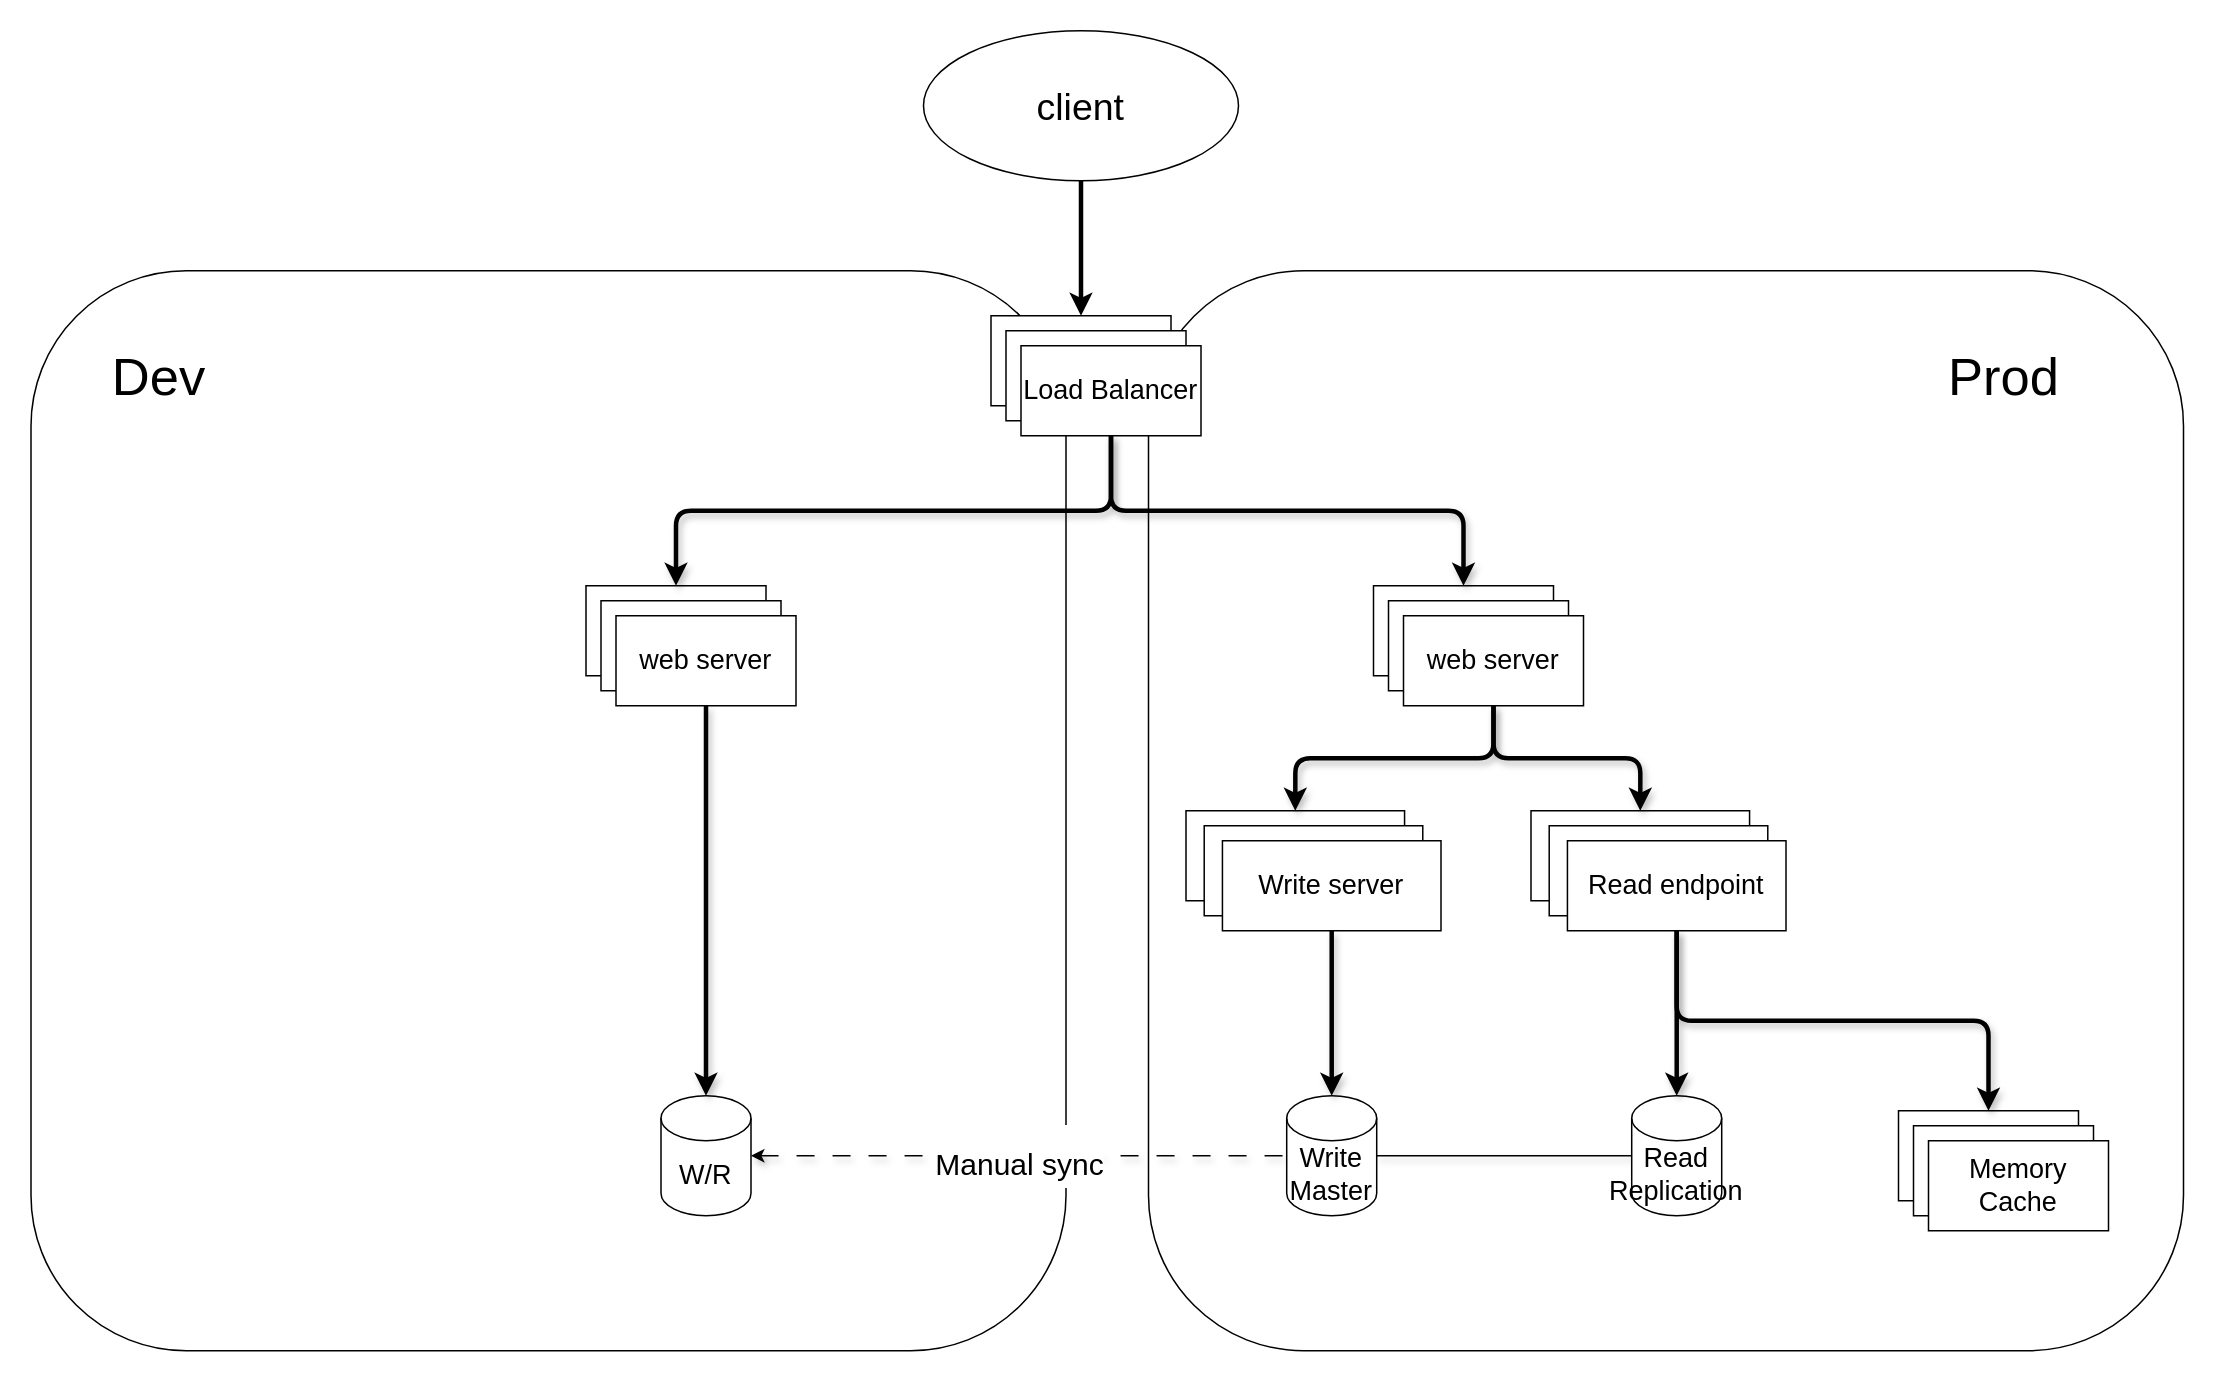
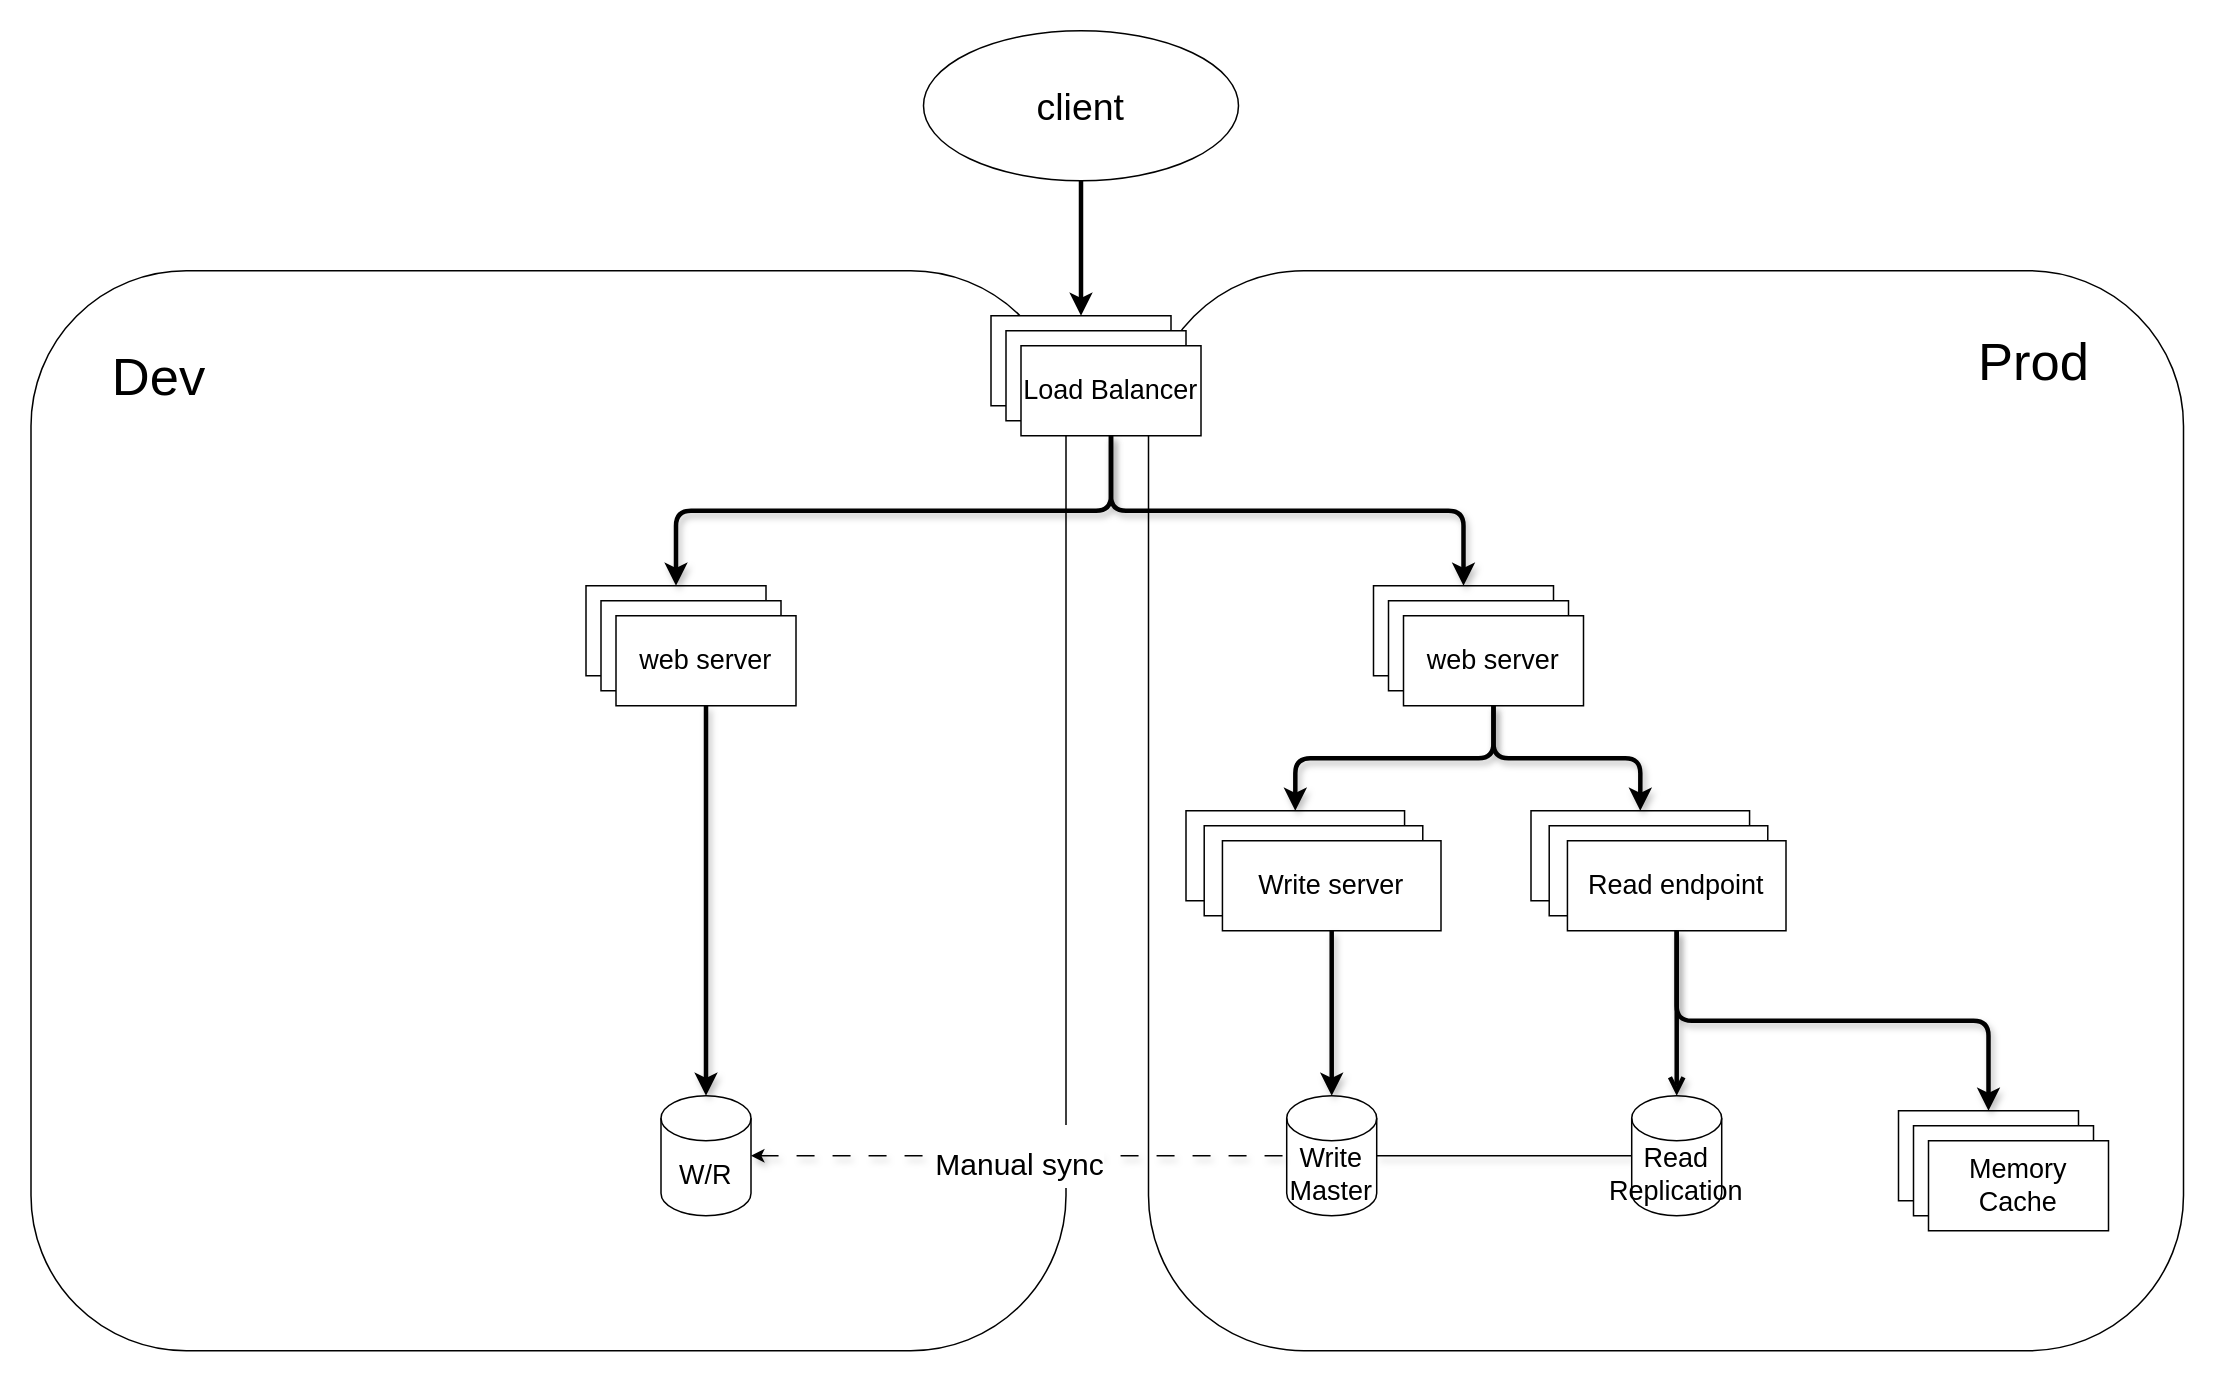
(2003, 376) -> (2033, 361)
(1676, 1078) -> (1676, 1078)
